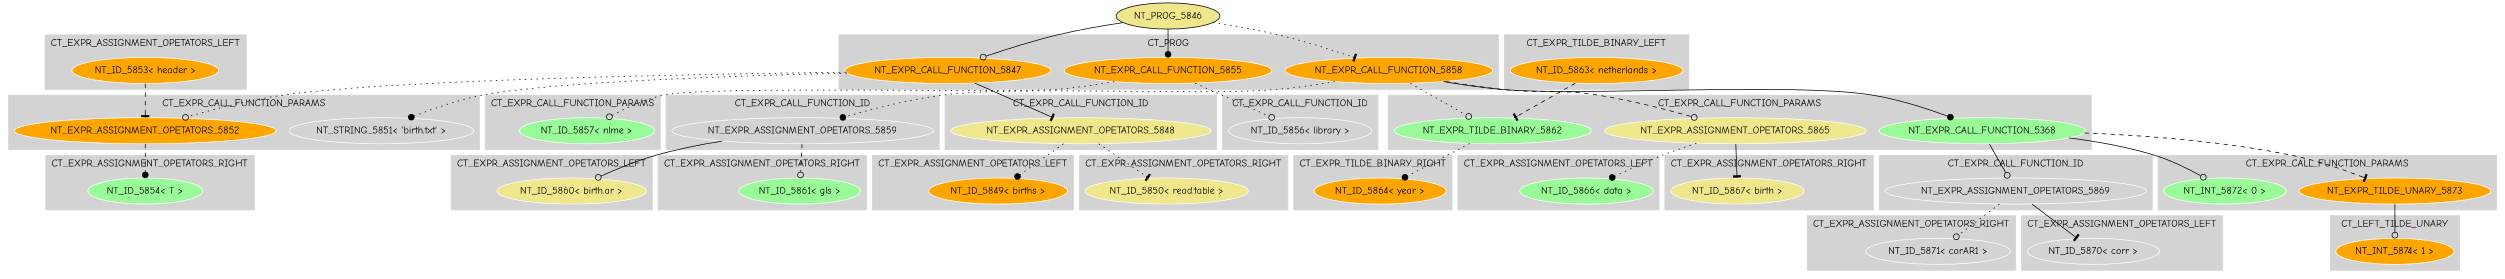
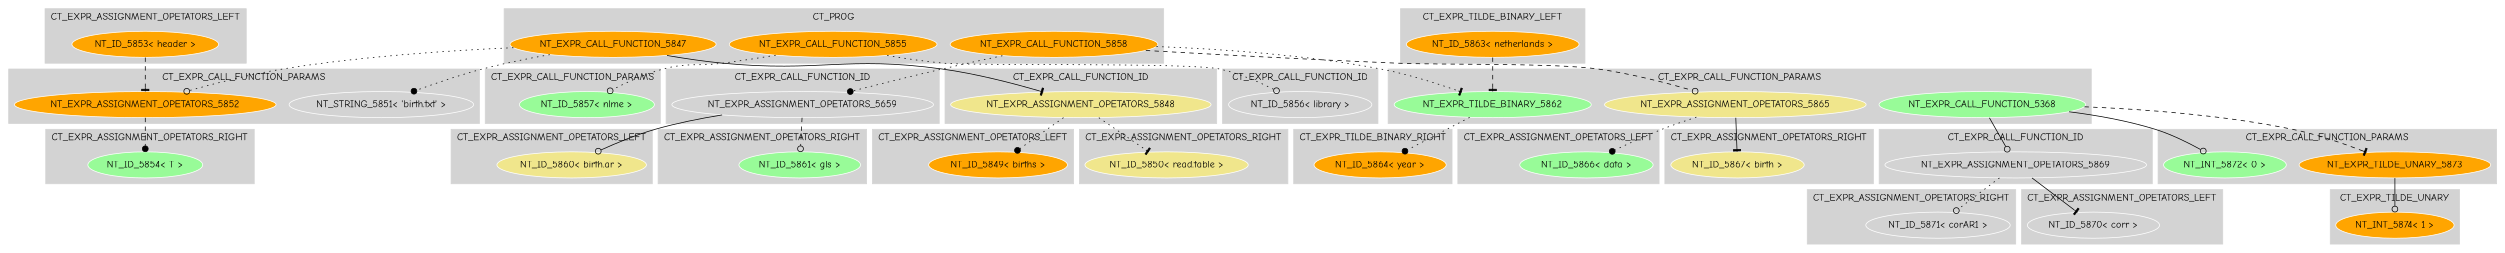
(1168, 16) -> none
(1697, 90) -> none
(1440, 100) -> (1233, 51)
(803, 131) -> (803, 105)
(2395, 224) -> (2395, 198)
